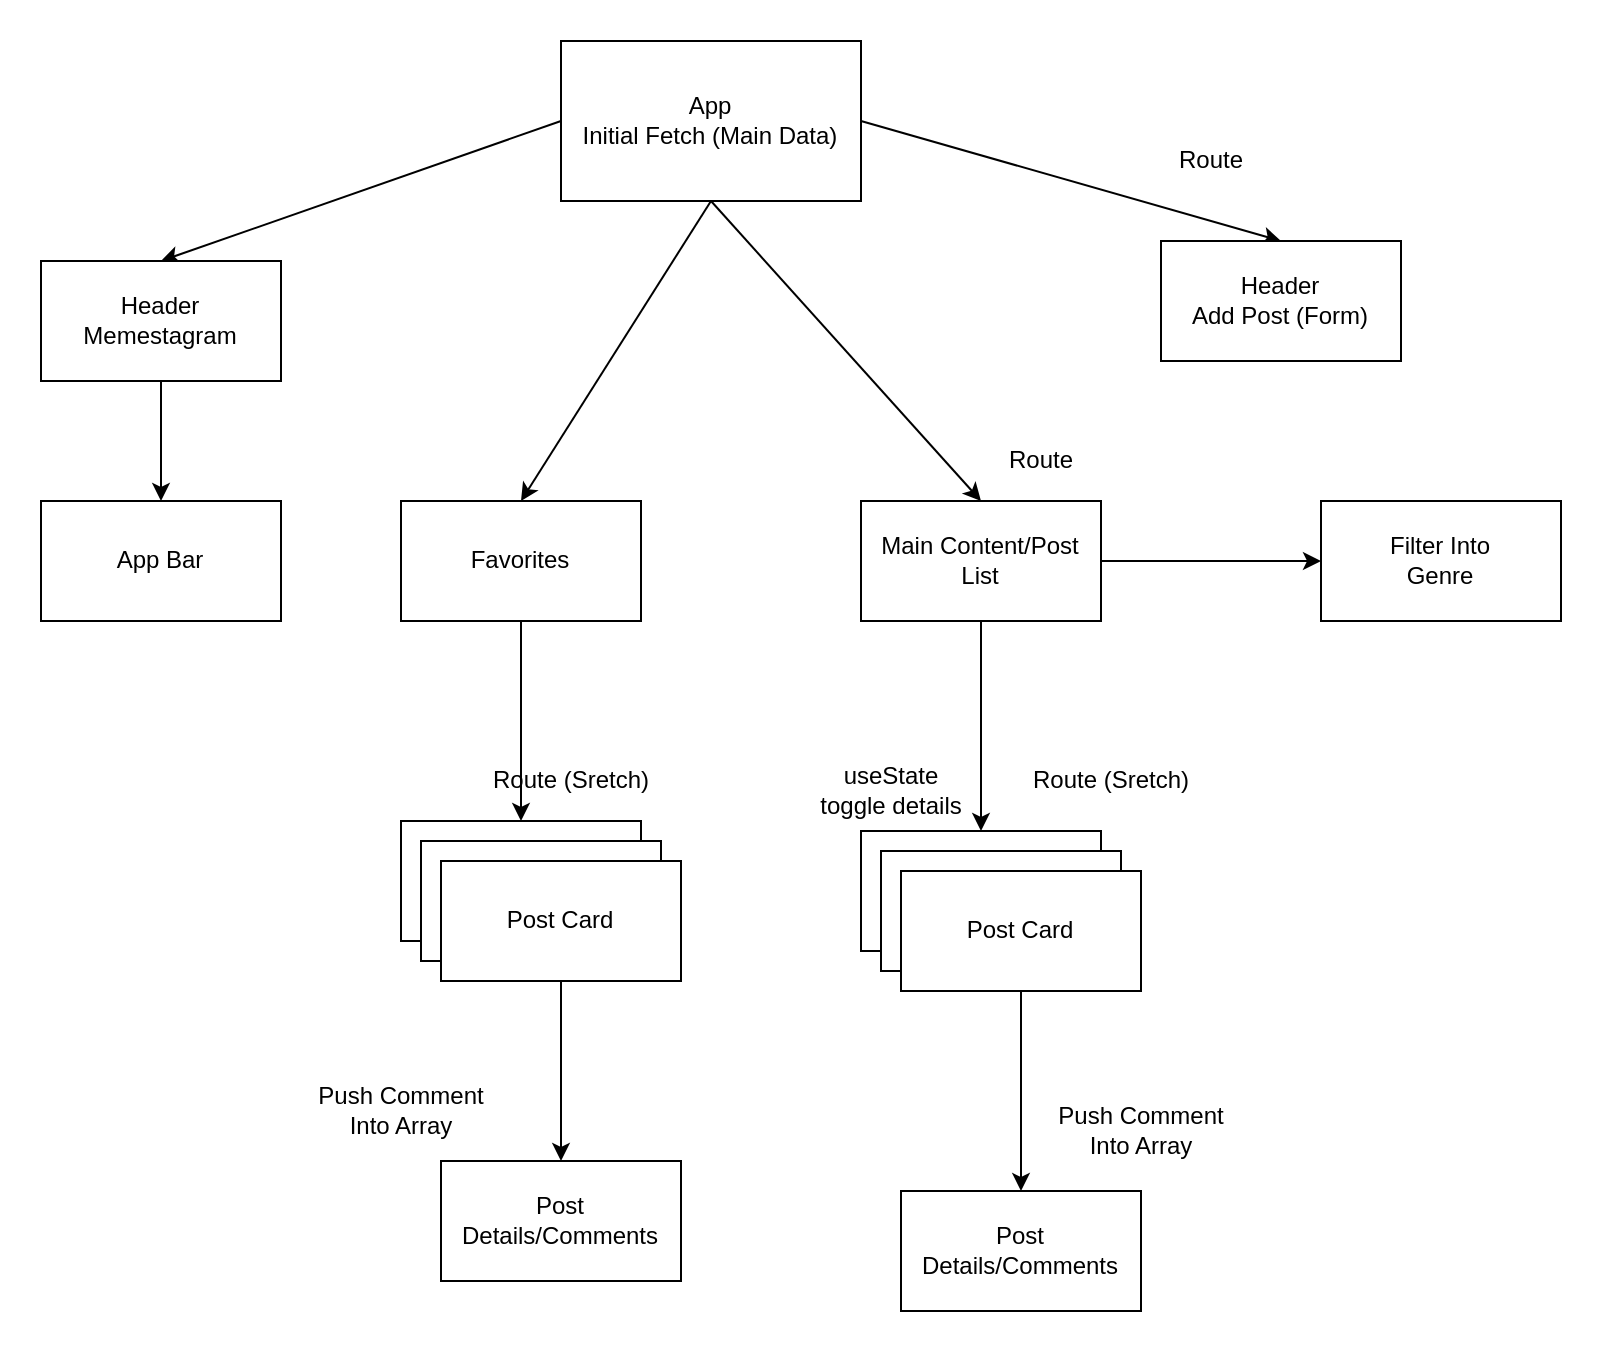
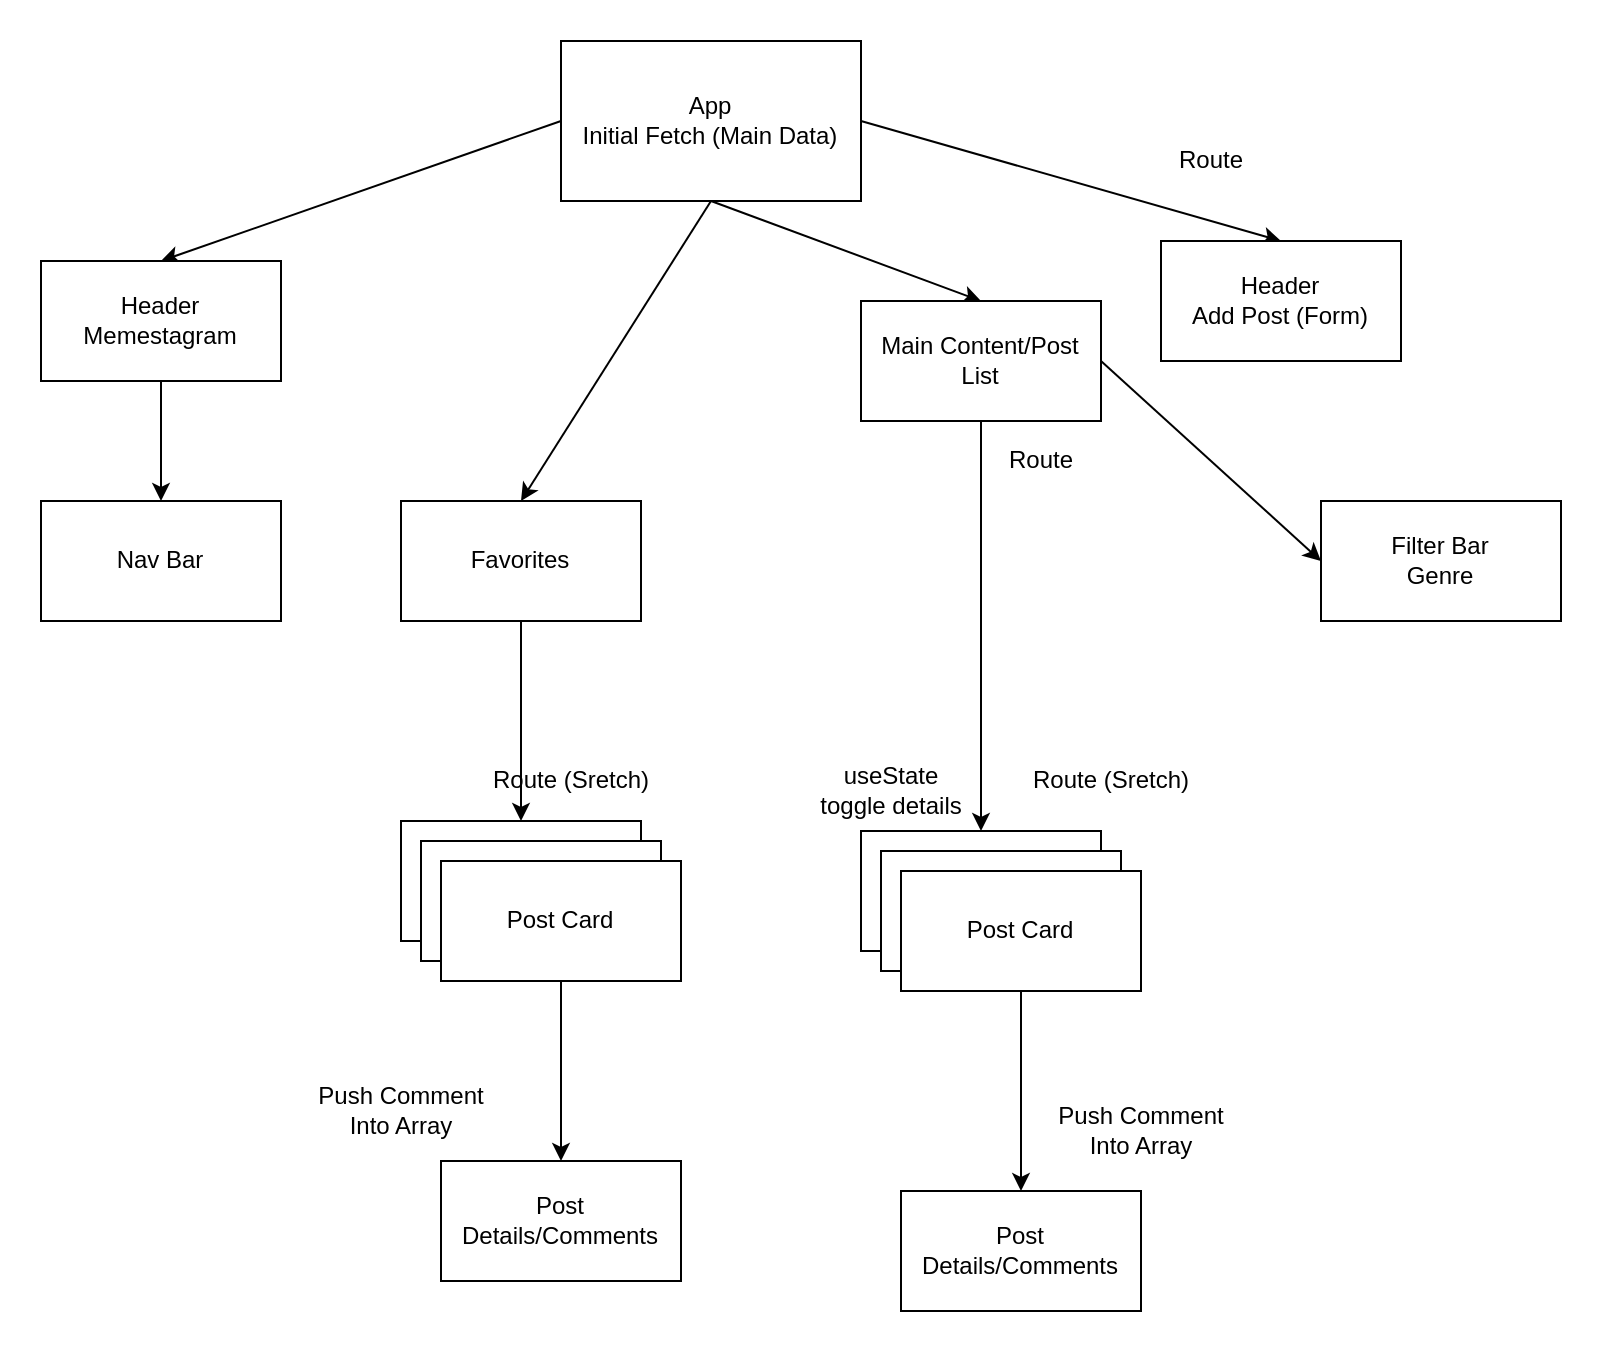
(161, 561) -> (161, 561)
(981, 561) -> (981, 361)
(1441, 561) -> (1441, 561)
